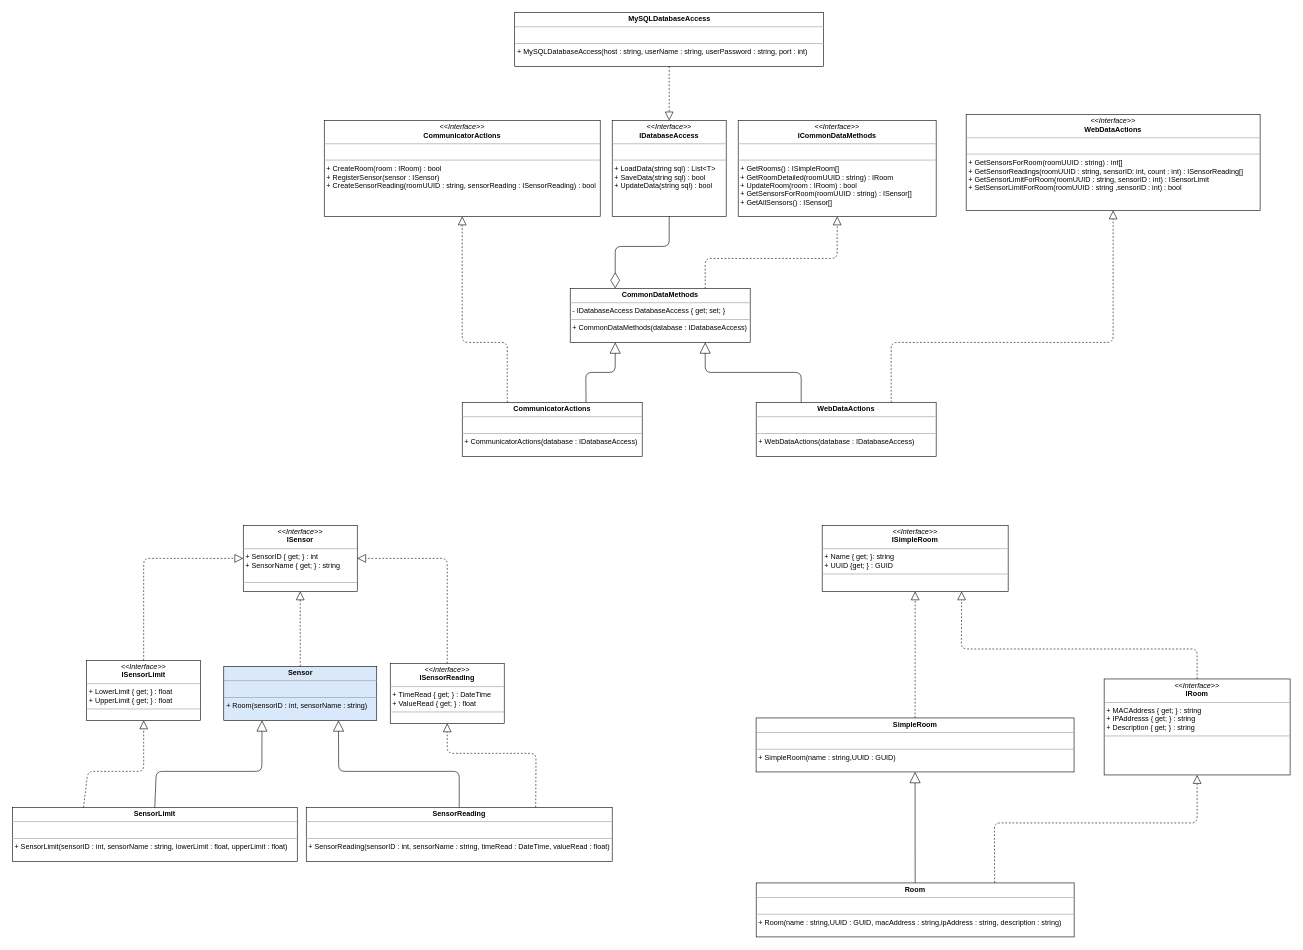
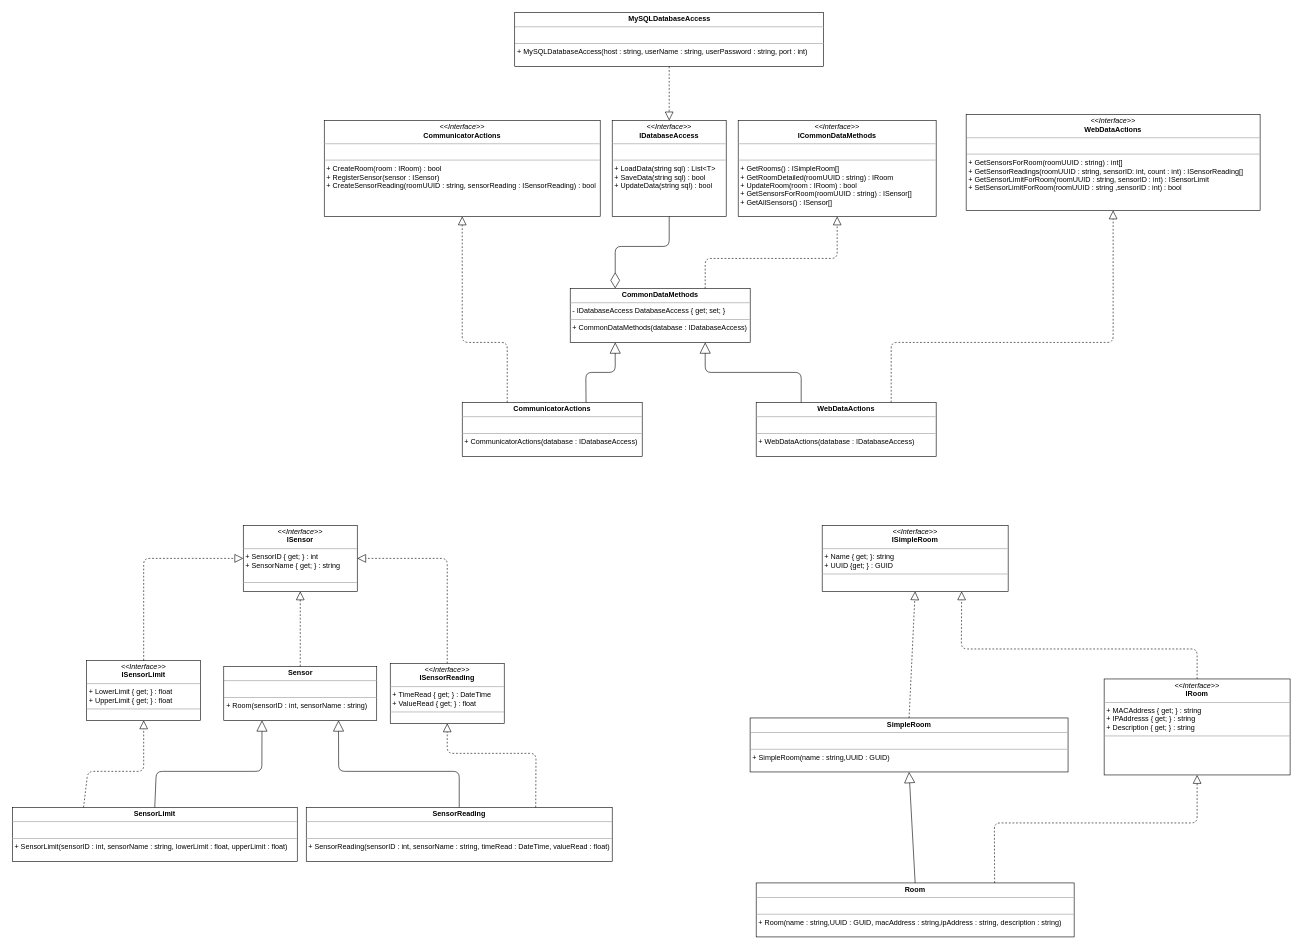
(300, 693) -> (300, 693)
(915, 745) -> (909, 745)
